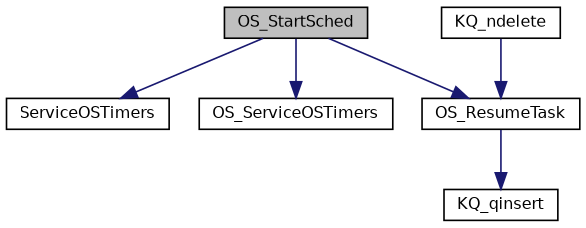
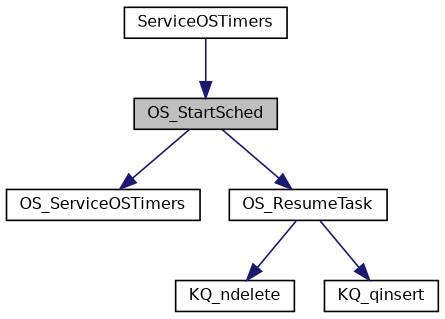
(501, 60) -> (277, 244)
(199, 65) -> (206, 60)
